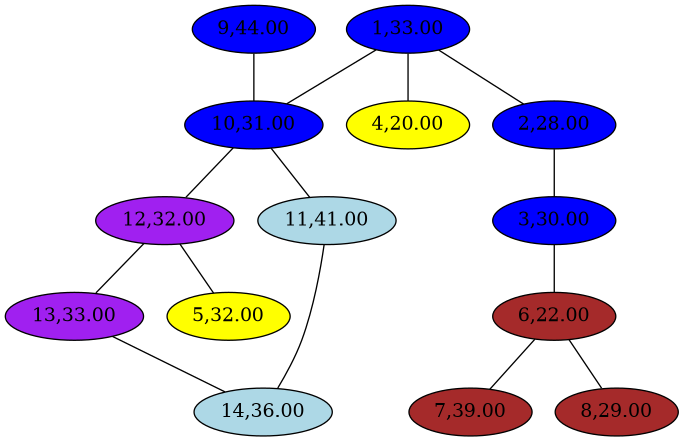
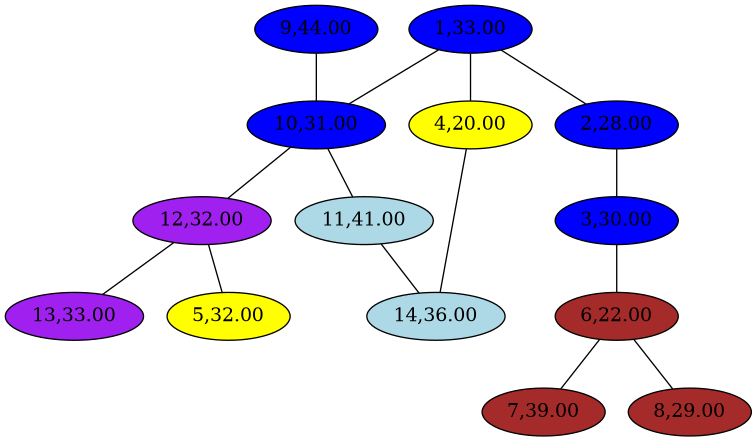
(169, 364) -> (453, 221)
